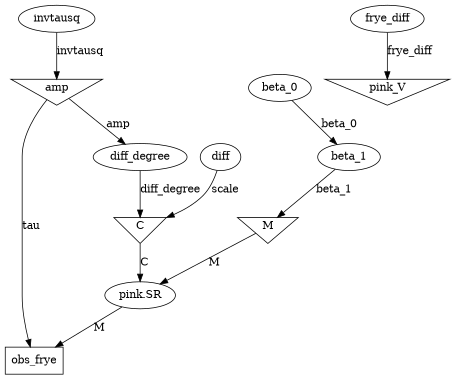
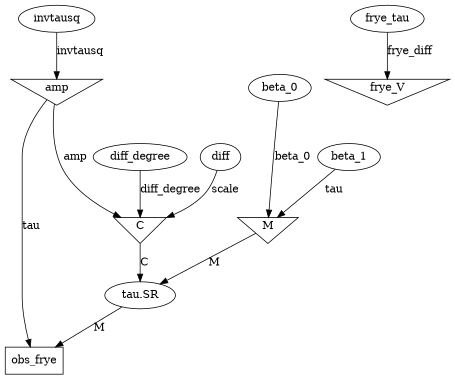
(387, 19) -> (387, 19)
(387, 88) -> (387, 88)
(94, 119) -> (63, 170)
(312, 120) -> (274, 156)
(334, 190) -> (334, 190)
(140, 295) -> (140, 295)
